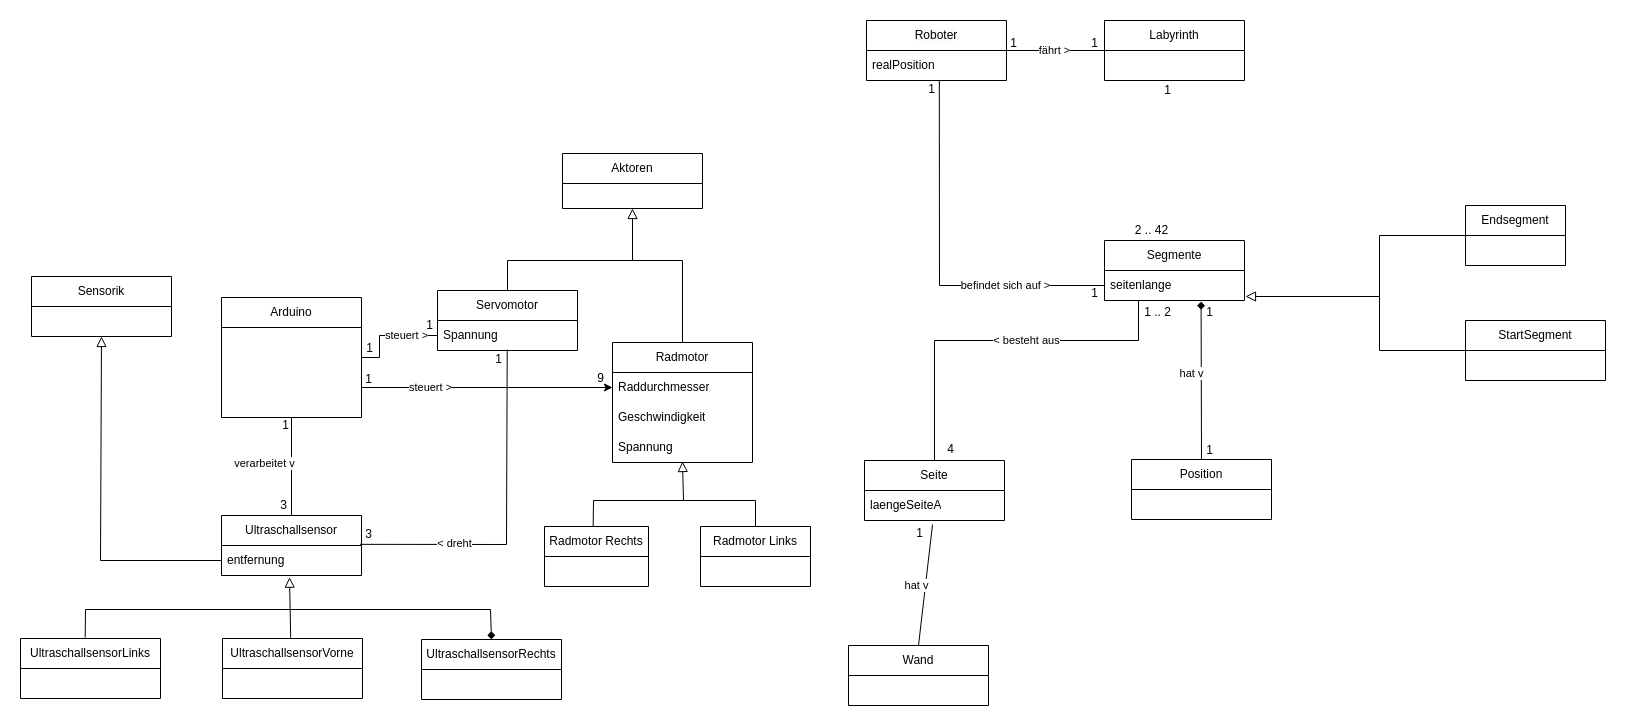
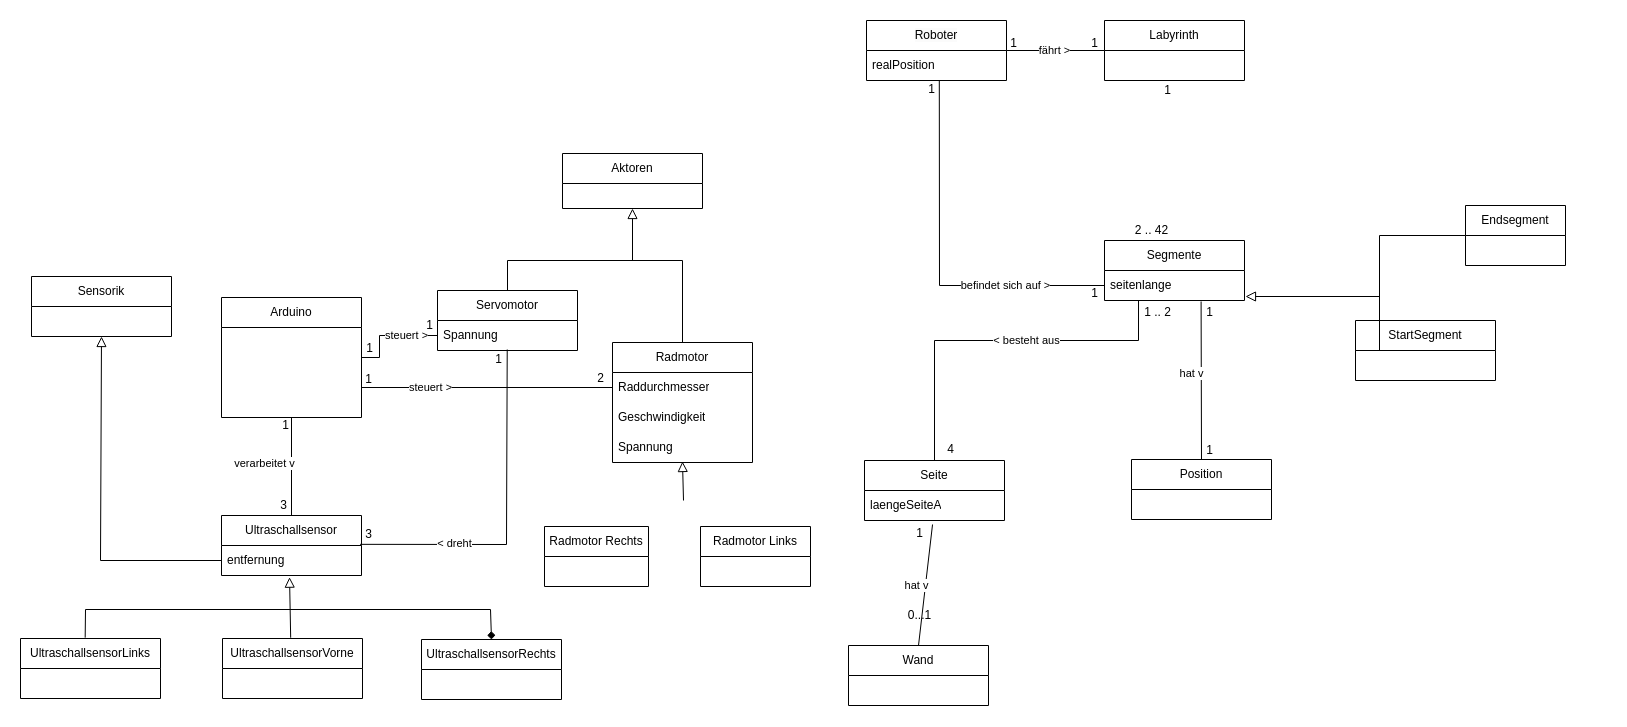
(1201, 310) -> (1201, 306)
(1536, 351) -> (1426, 351)
(601, 379) -> (601, 379)
(604, 388) -> (606, 388)
(675, 501) -> none
none -> (920, 616)
